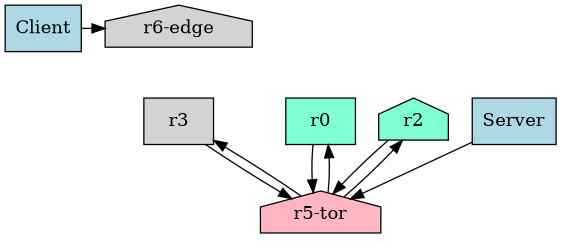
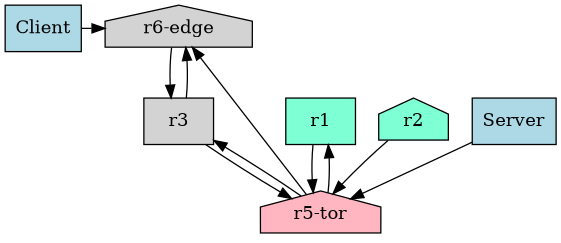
none -> (170, 66)
none -> (187, 79)
(321, 121) -> (321, 121)
(369, 174) -> (253, 126)
